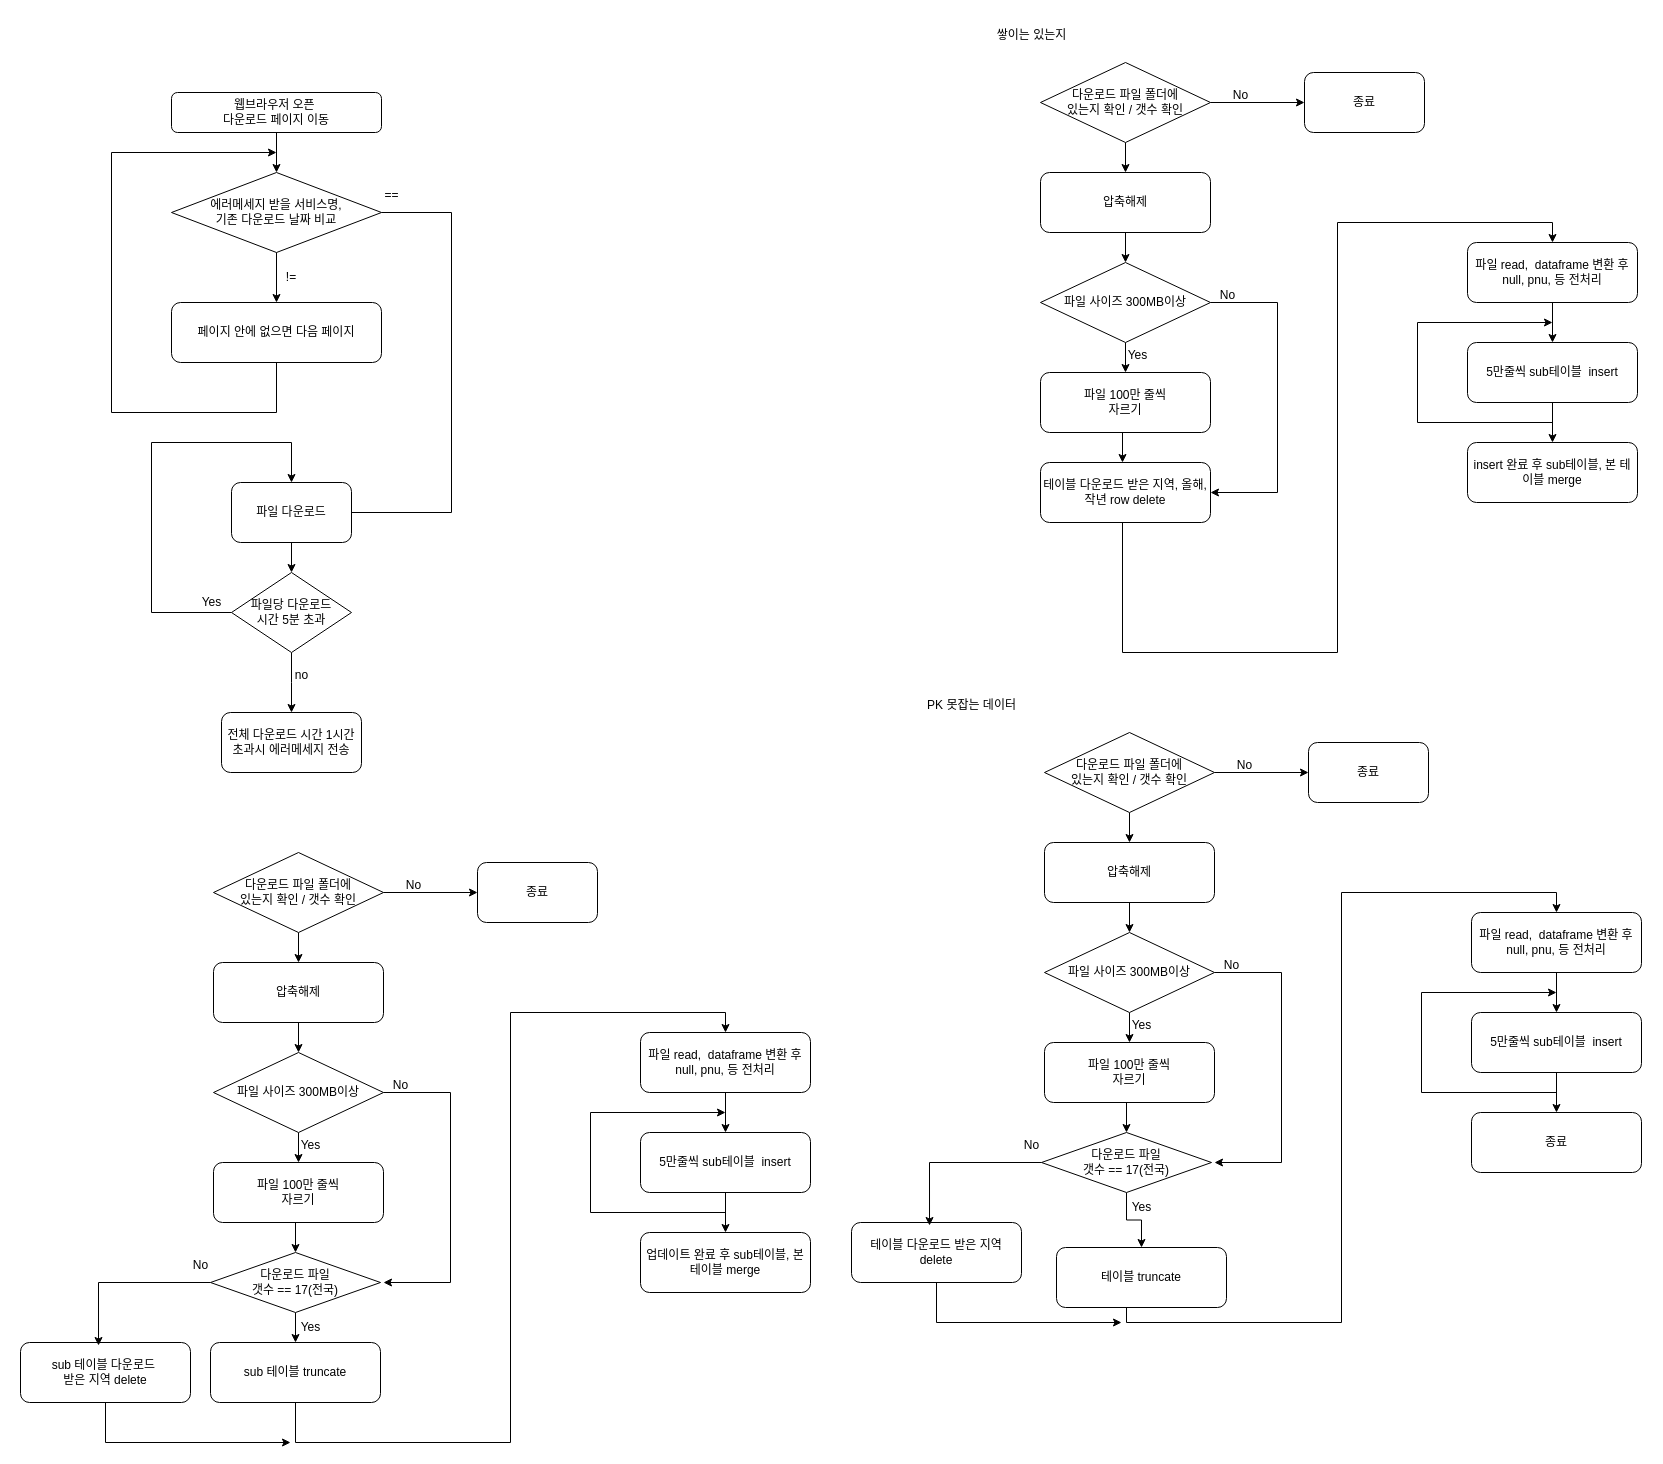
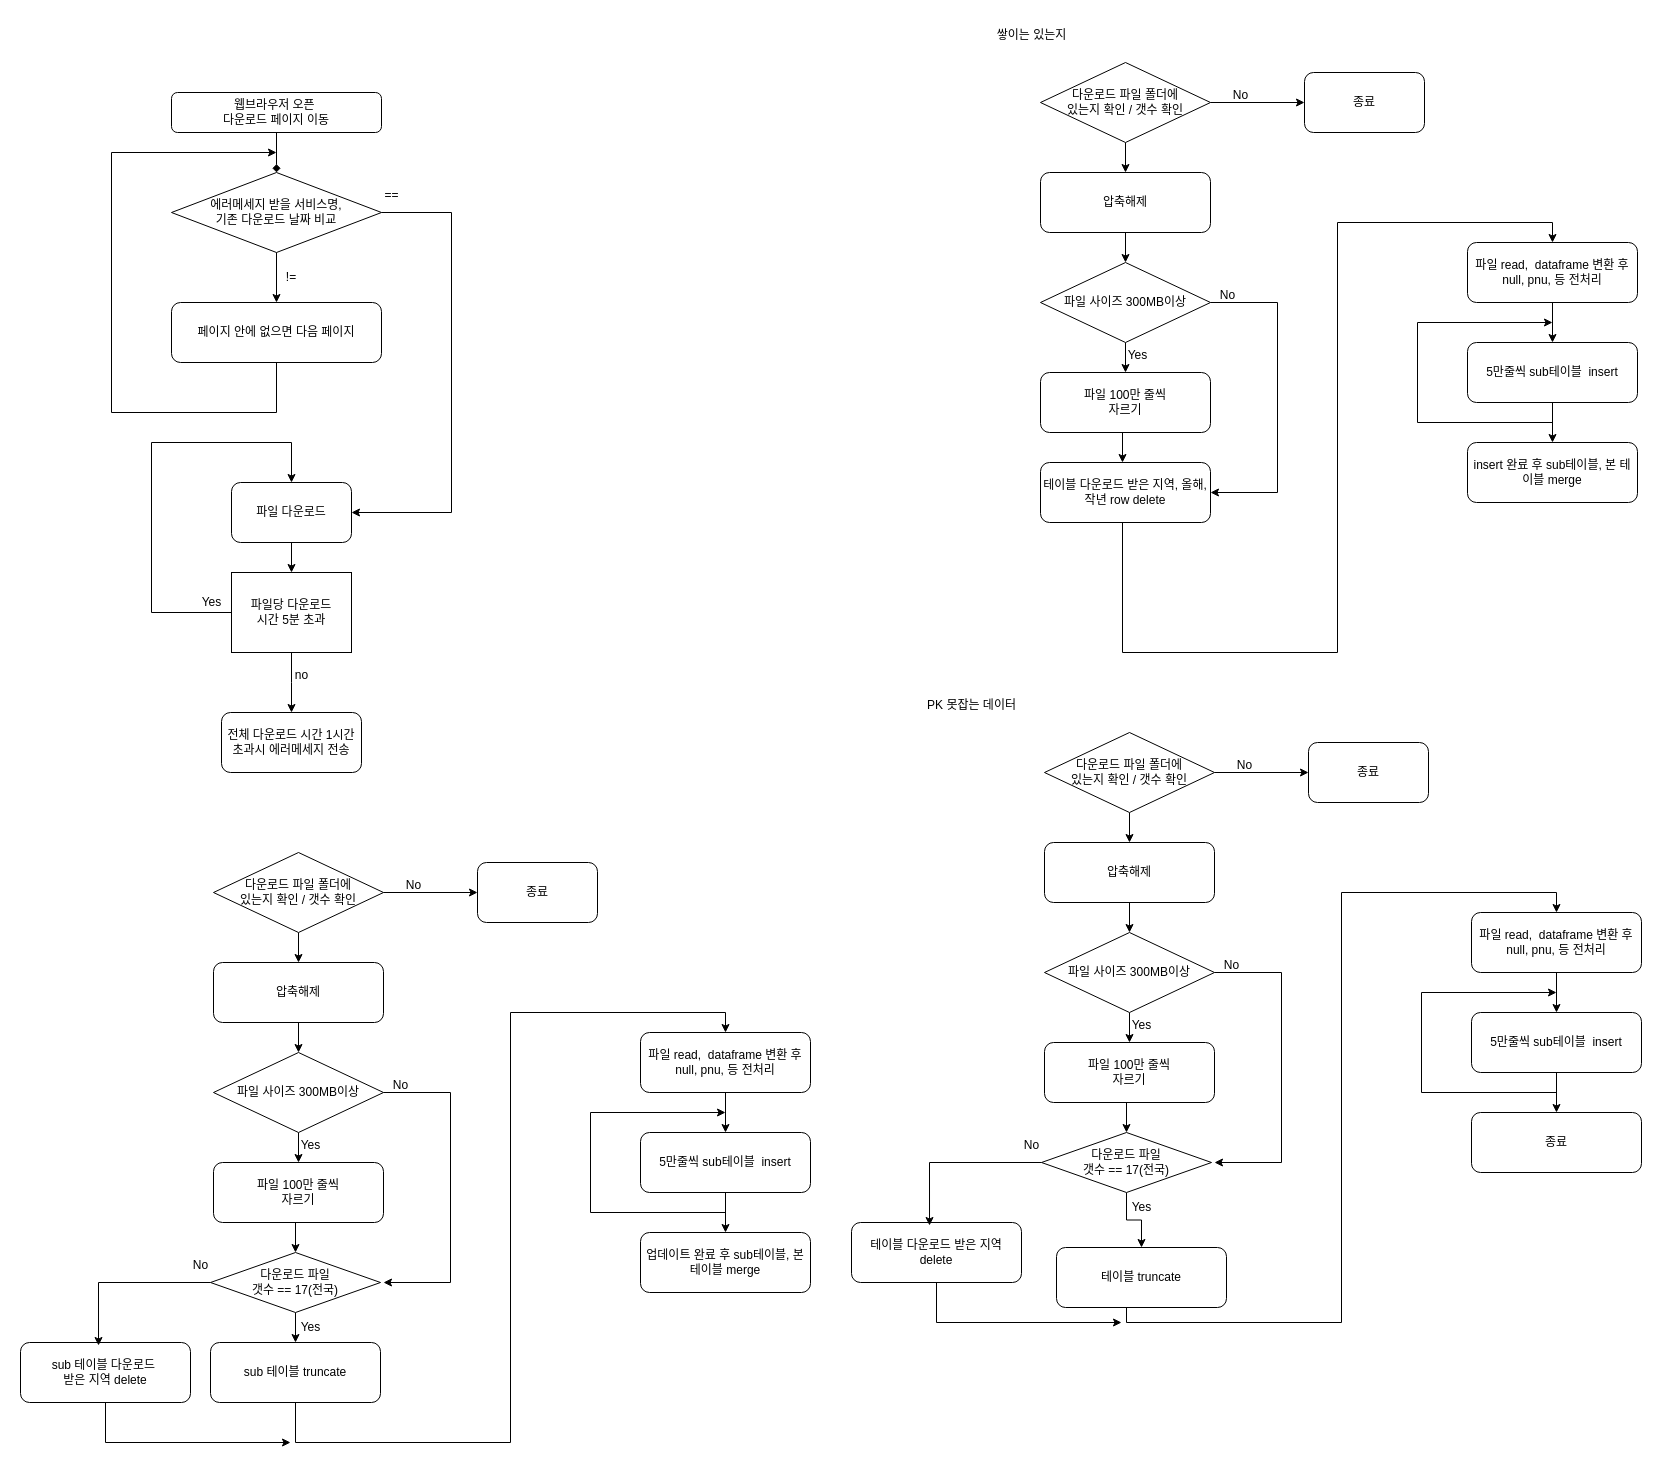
(277, 164) -> (277, 164)
(357, 513) -> (359, 513)
(292, 613) -> (292, 613)
